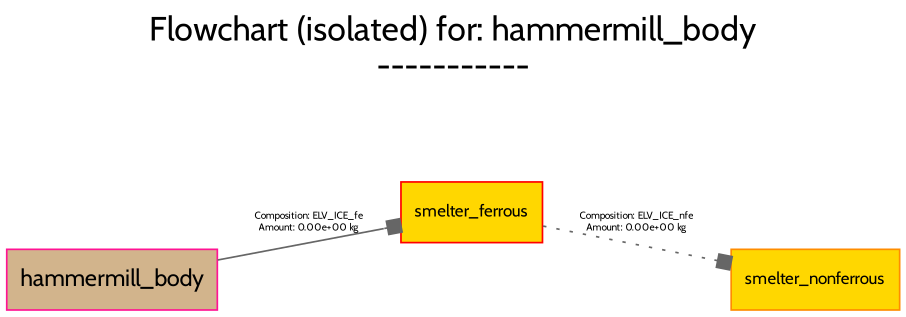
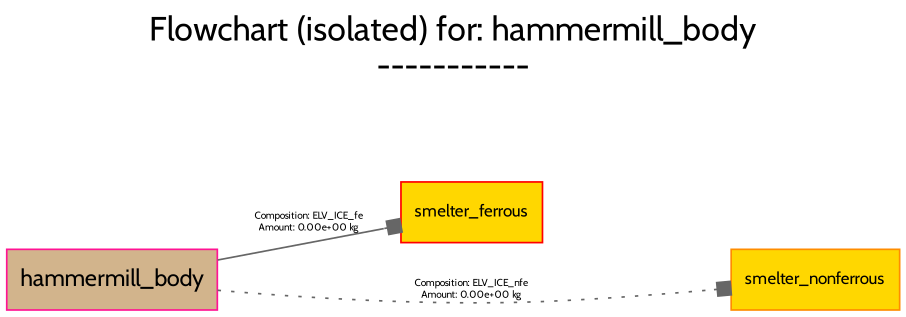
(629, 243) -> (466, 303)
